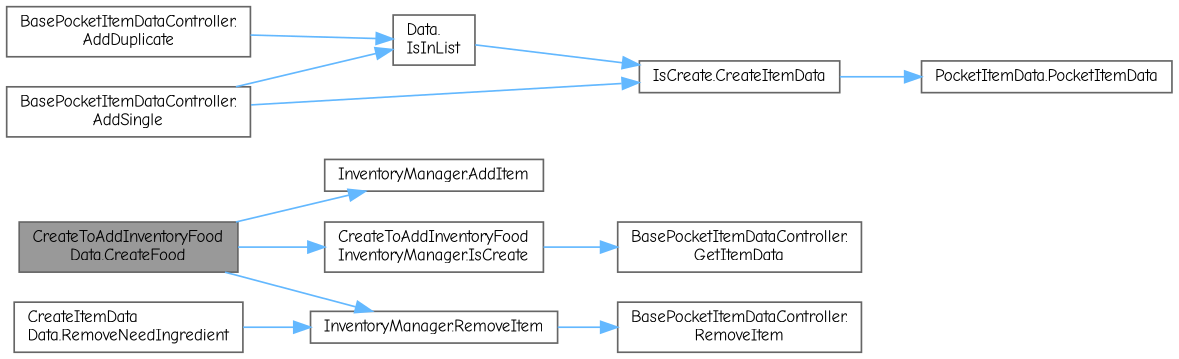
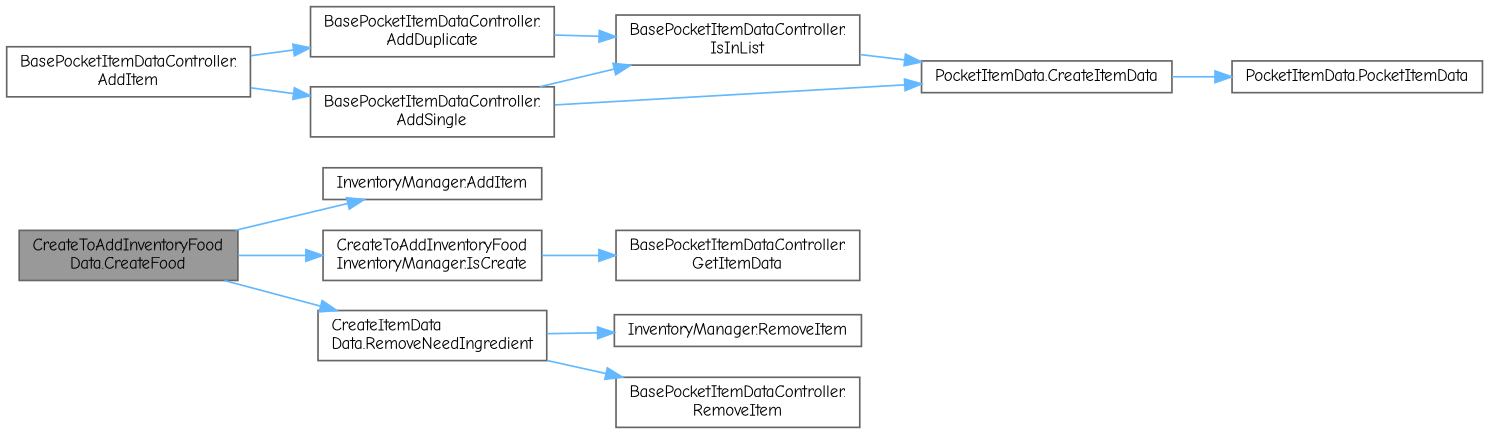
(434, 40) -> (738, 40)
none -> (129, 72)
(740, 77) -> (1047, 77)
(290, 290) -> (273, 293)
(579, 327) -> (577, 367)
